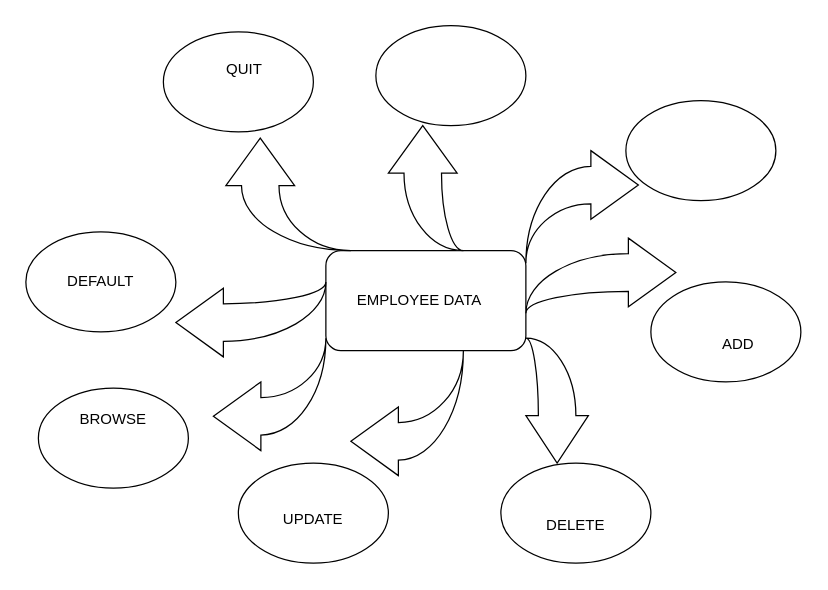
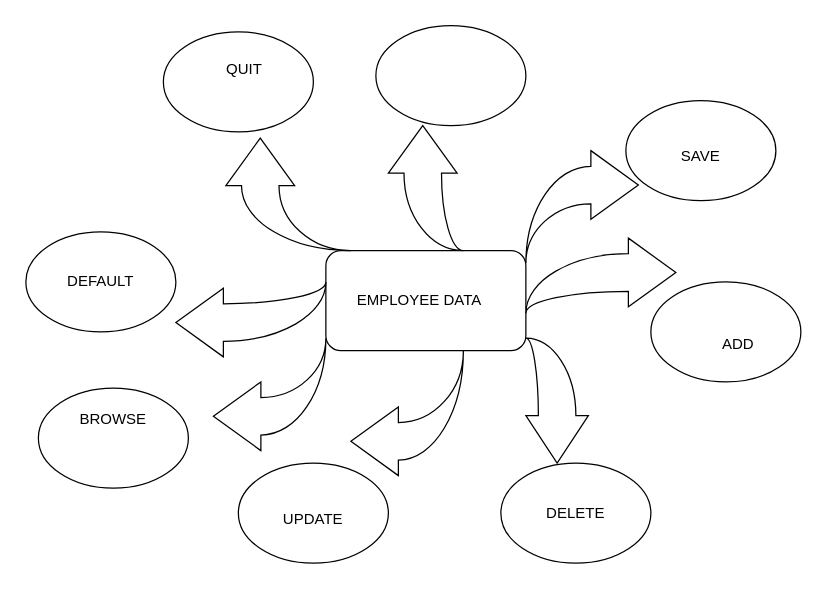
none -> (701, 157)
(576, 526) -> (576, 513)
